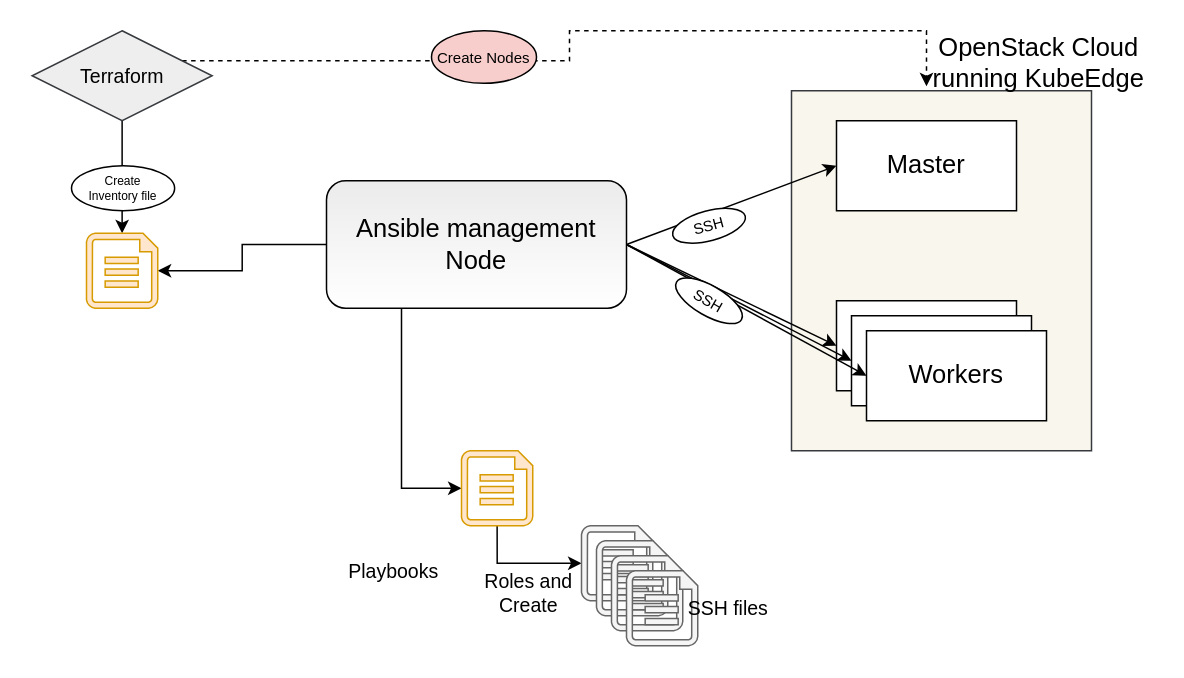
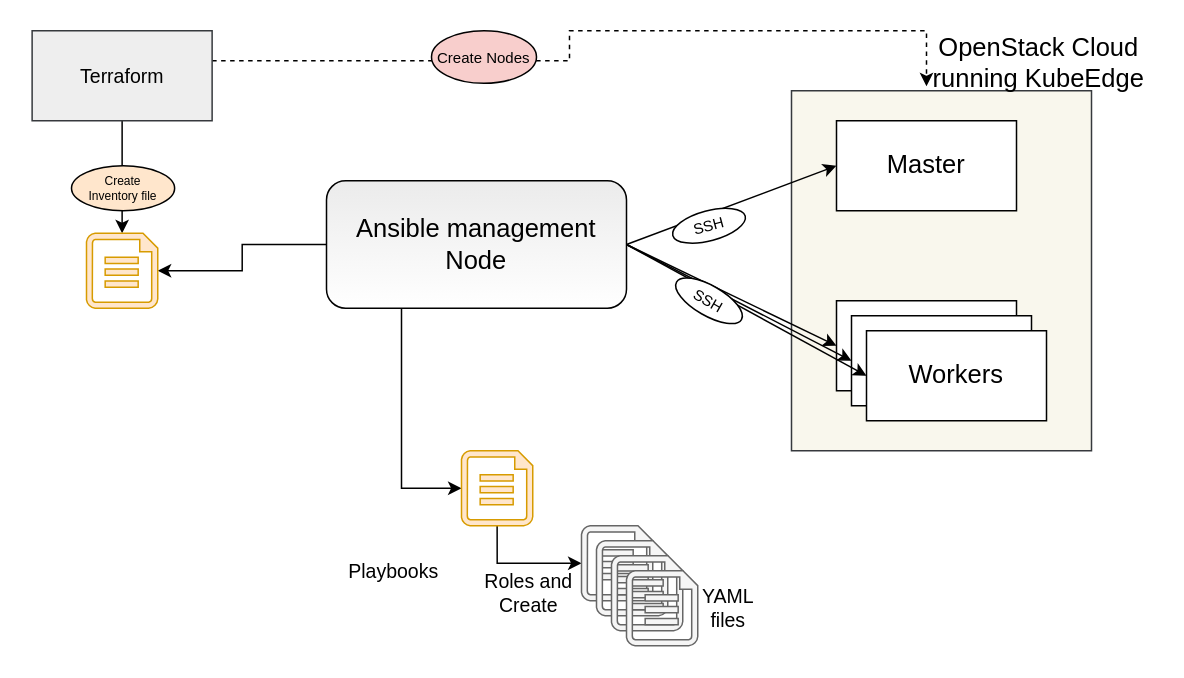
(122, 76) -> (122, 76)
(123, 188) -> (123, 188)
(728, 608) -> (728, 608)
